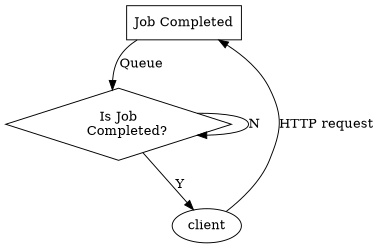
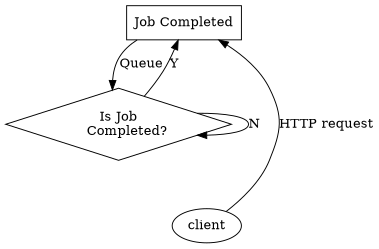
(165, 178) -> (161, 74)
